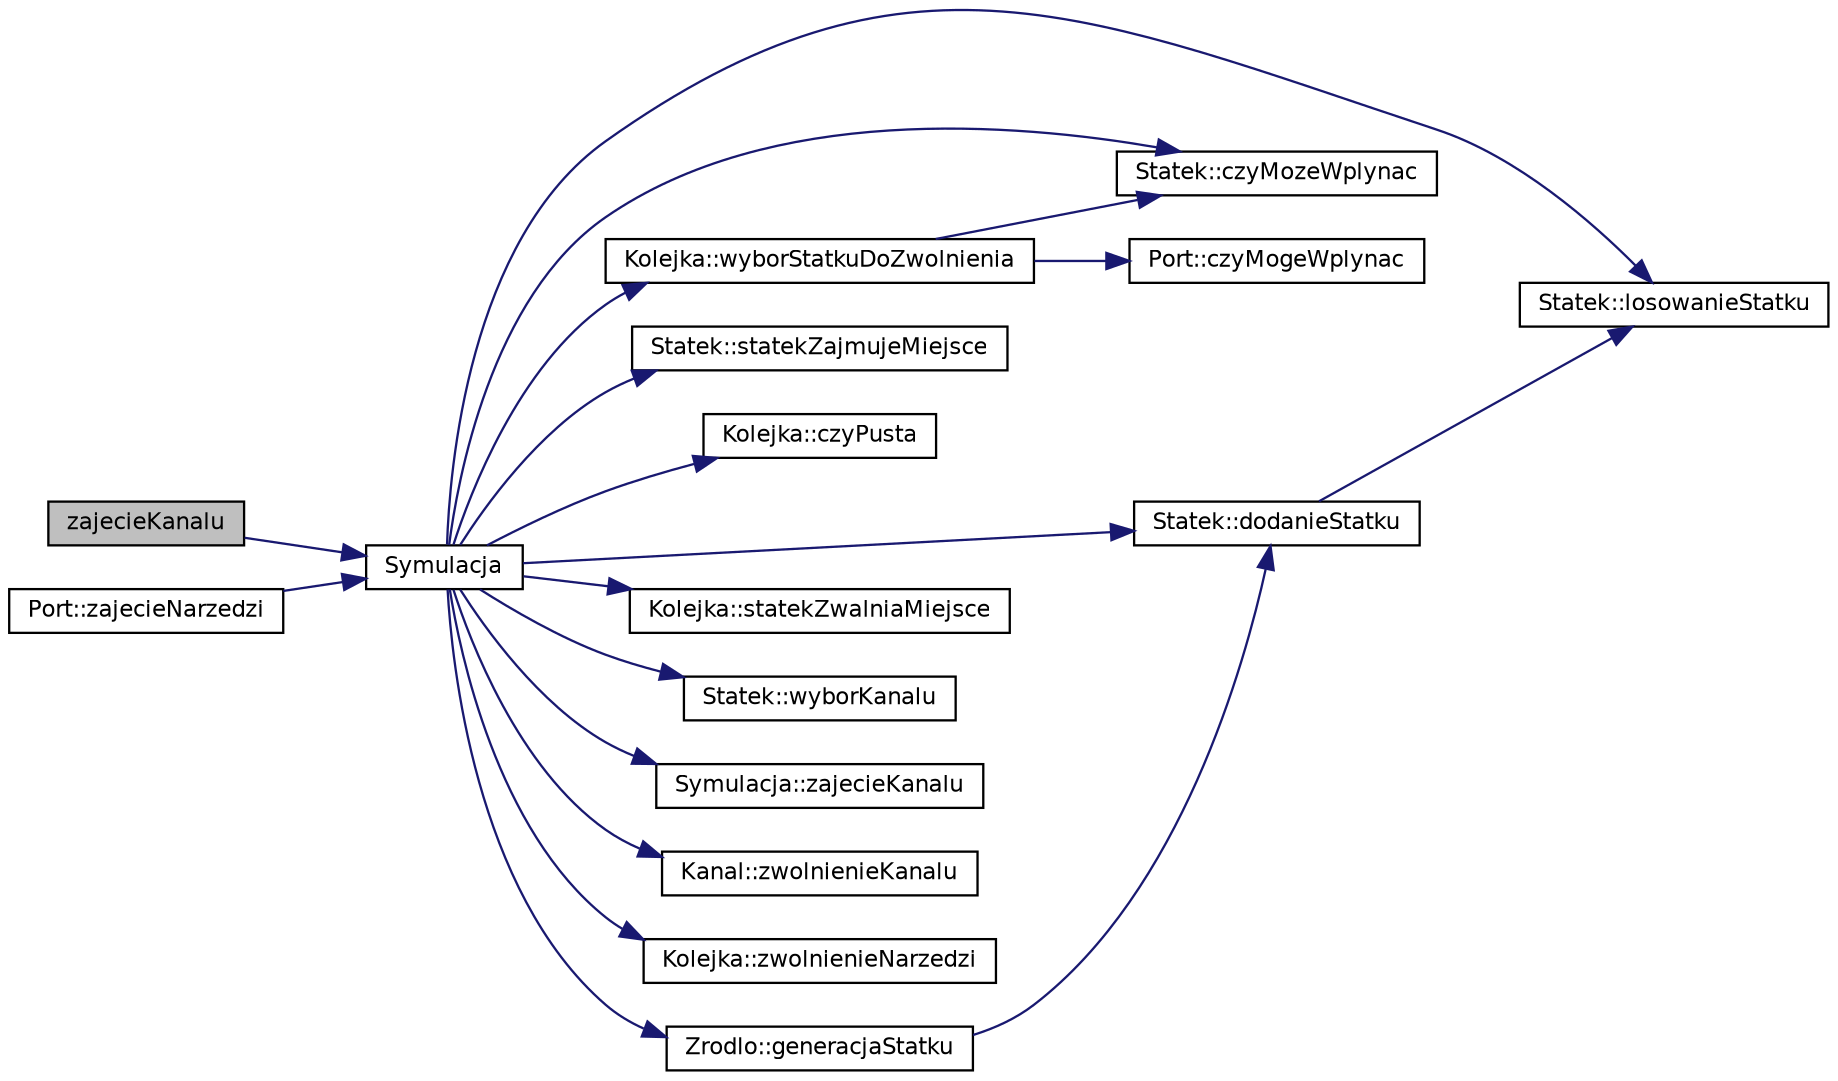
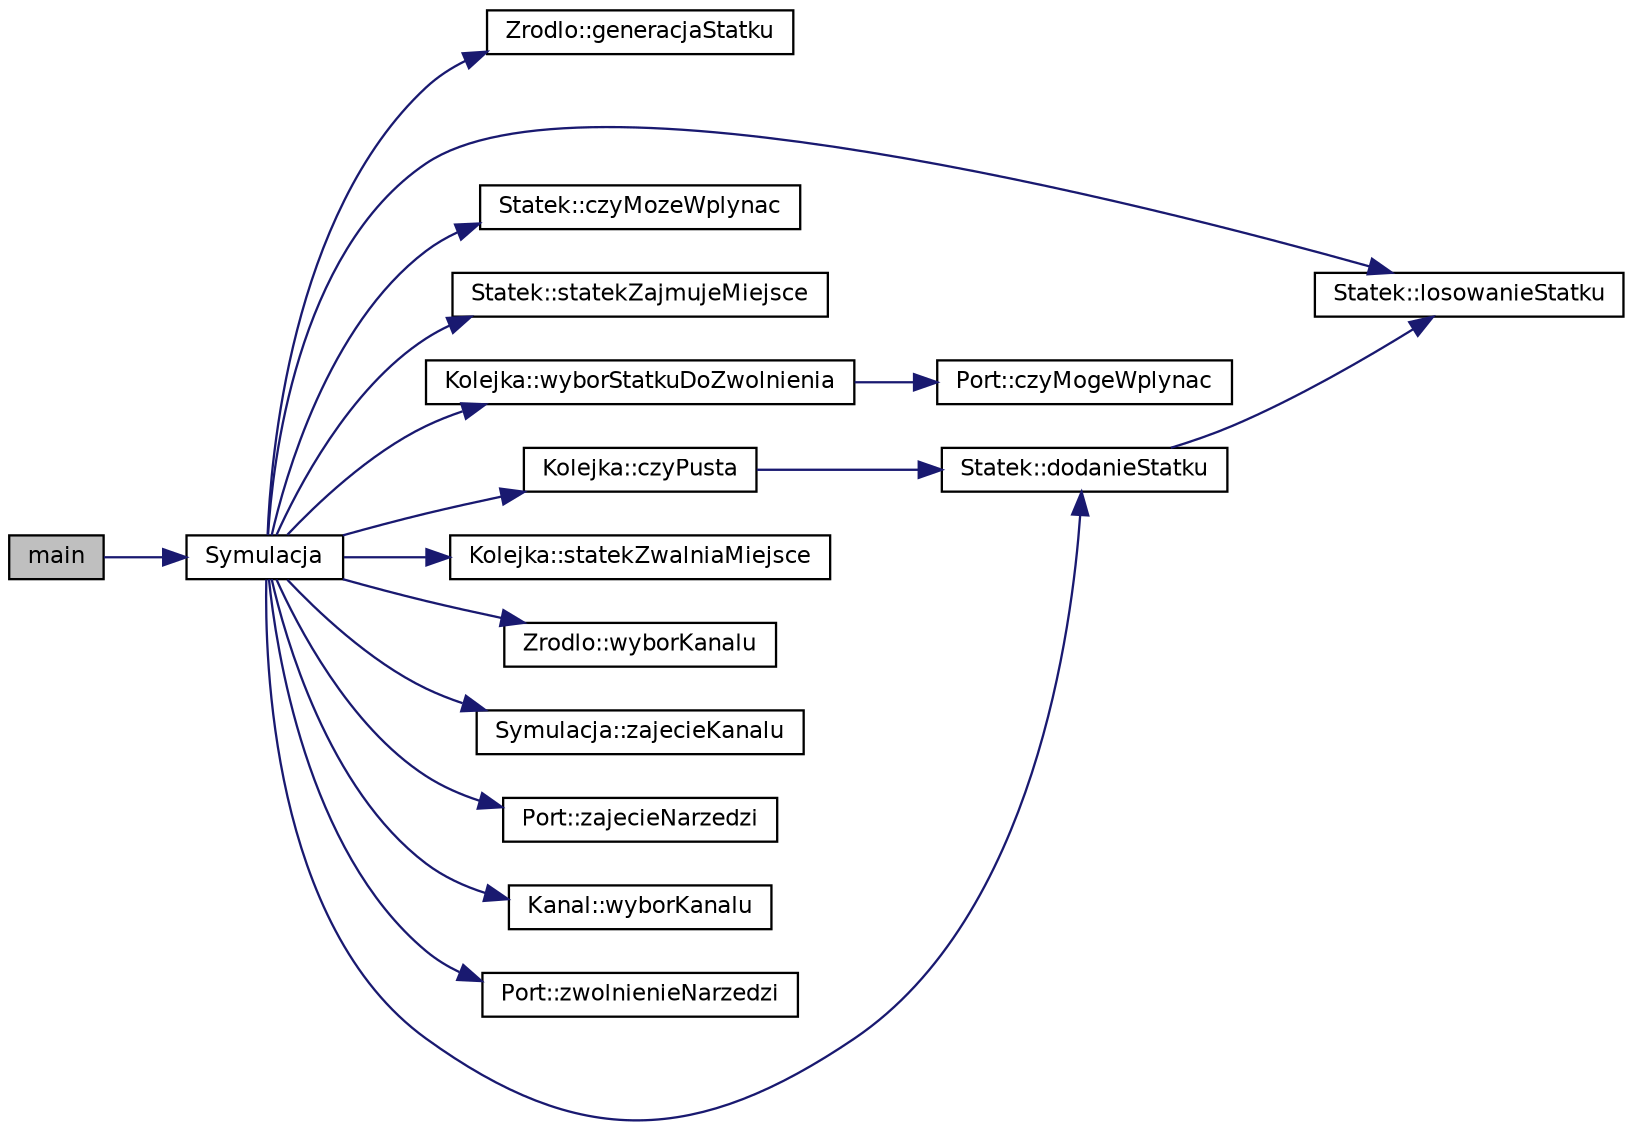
(1037, 219) -> none
(146, 523) -> (56, 557)
(313, 587) -> (356, 711)
(820, 699) -> (640, 645)
(1169, 837) -> (838, 470)
(820, 874) -> (640, 907)
(820, 961) -> (640, 995)
